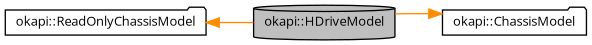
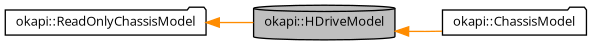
(412, 14) -> (425, 31)
